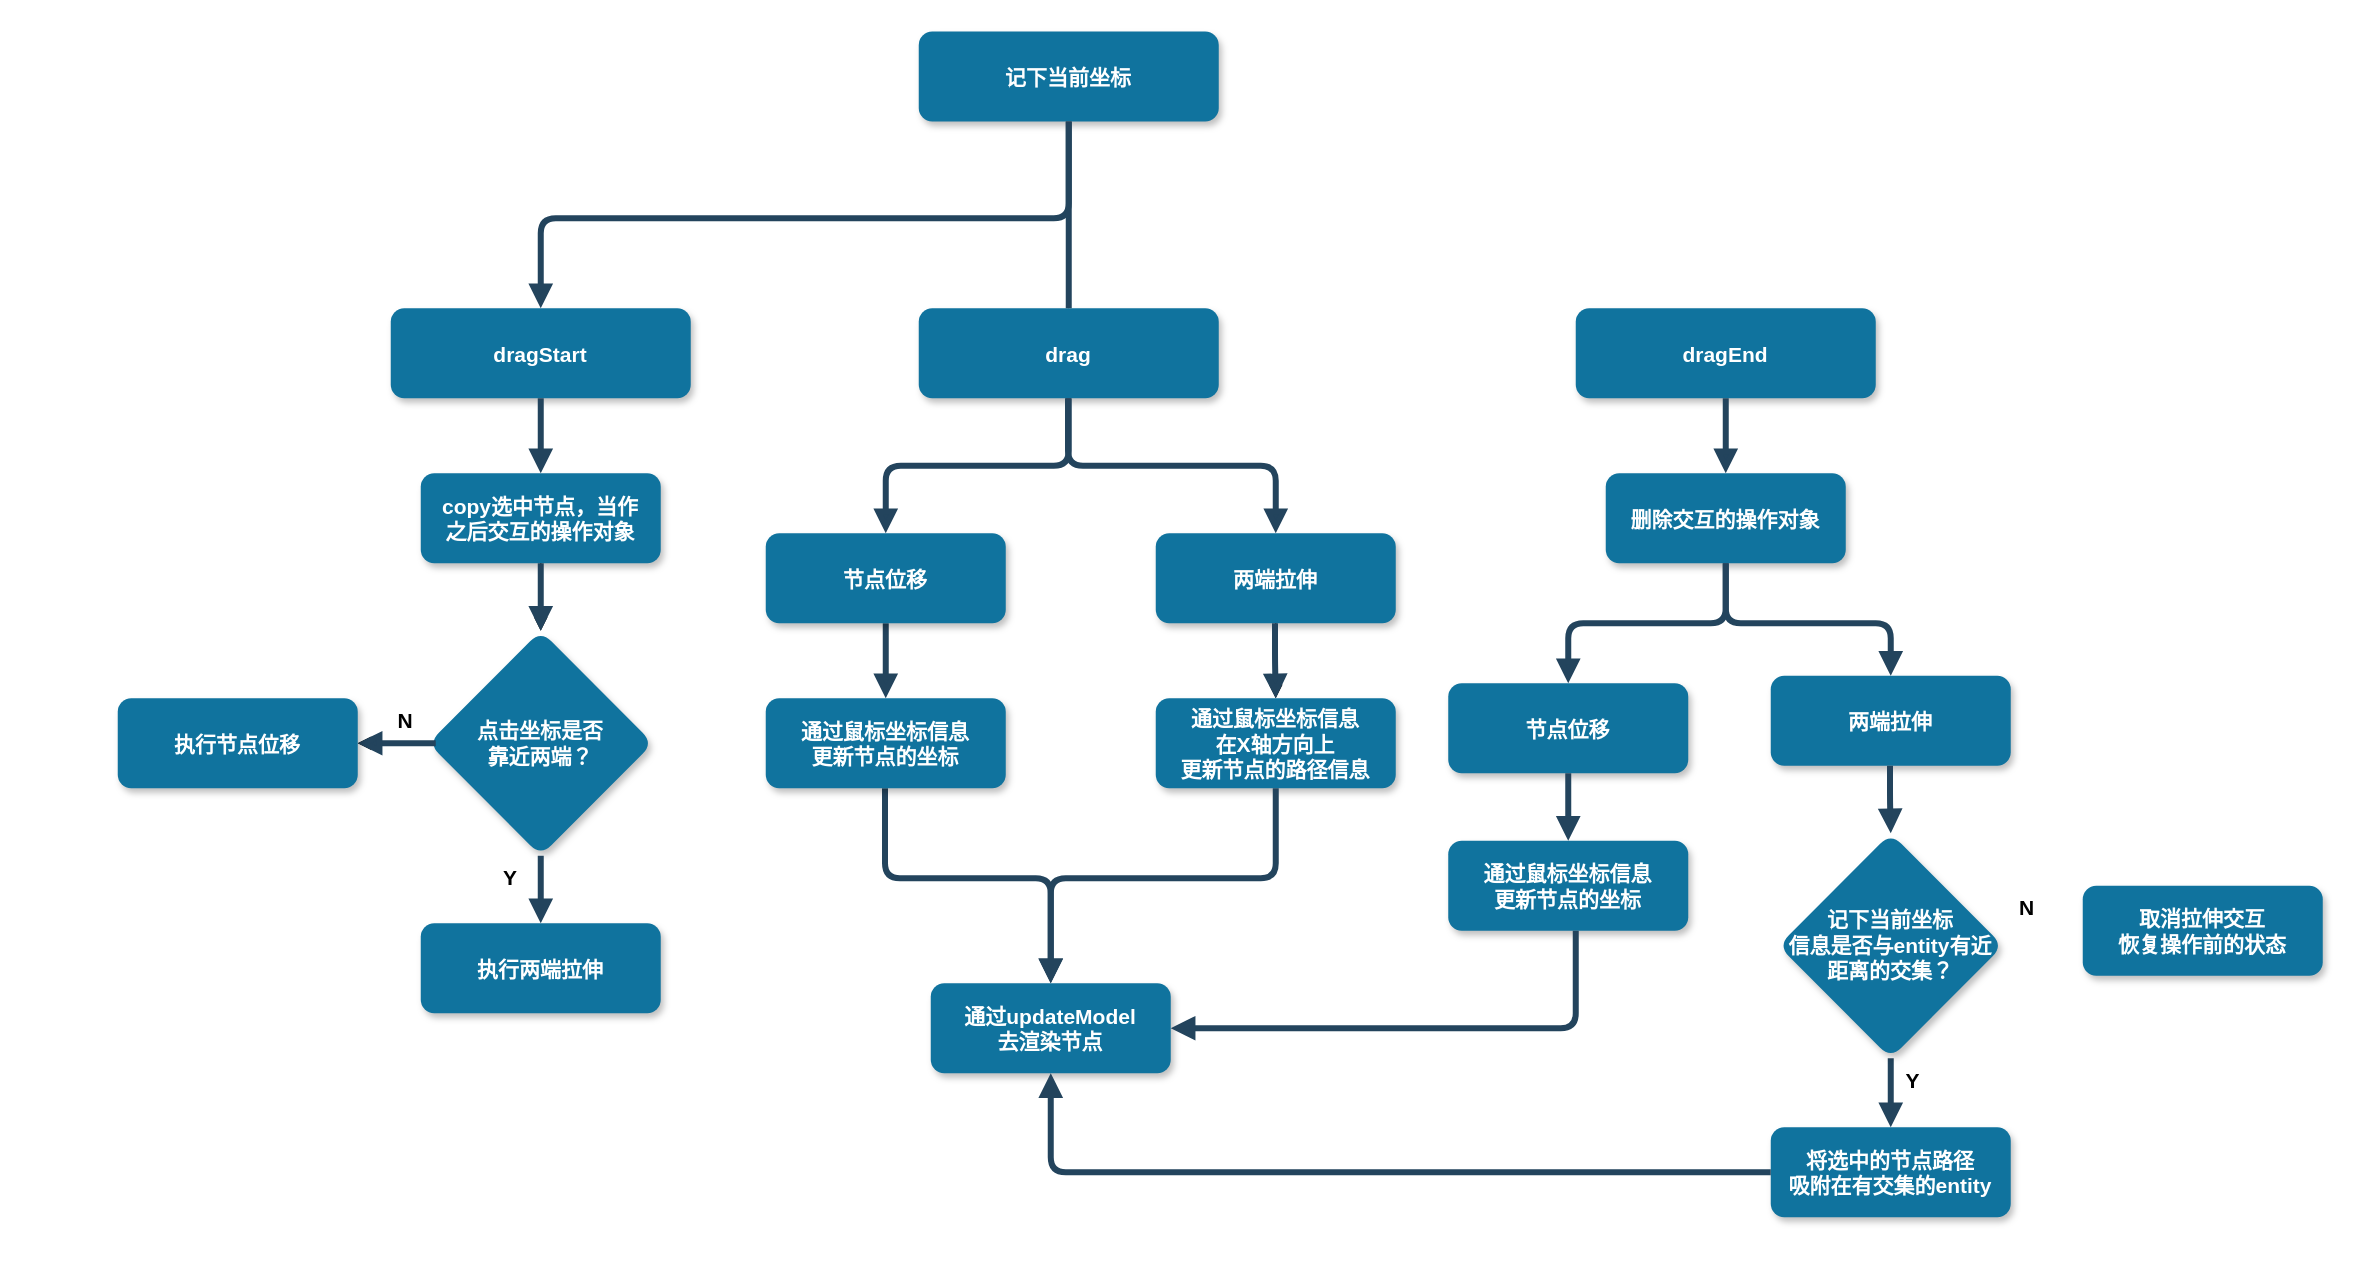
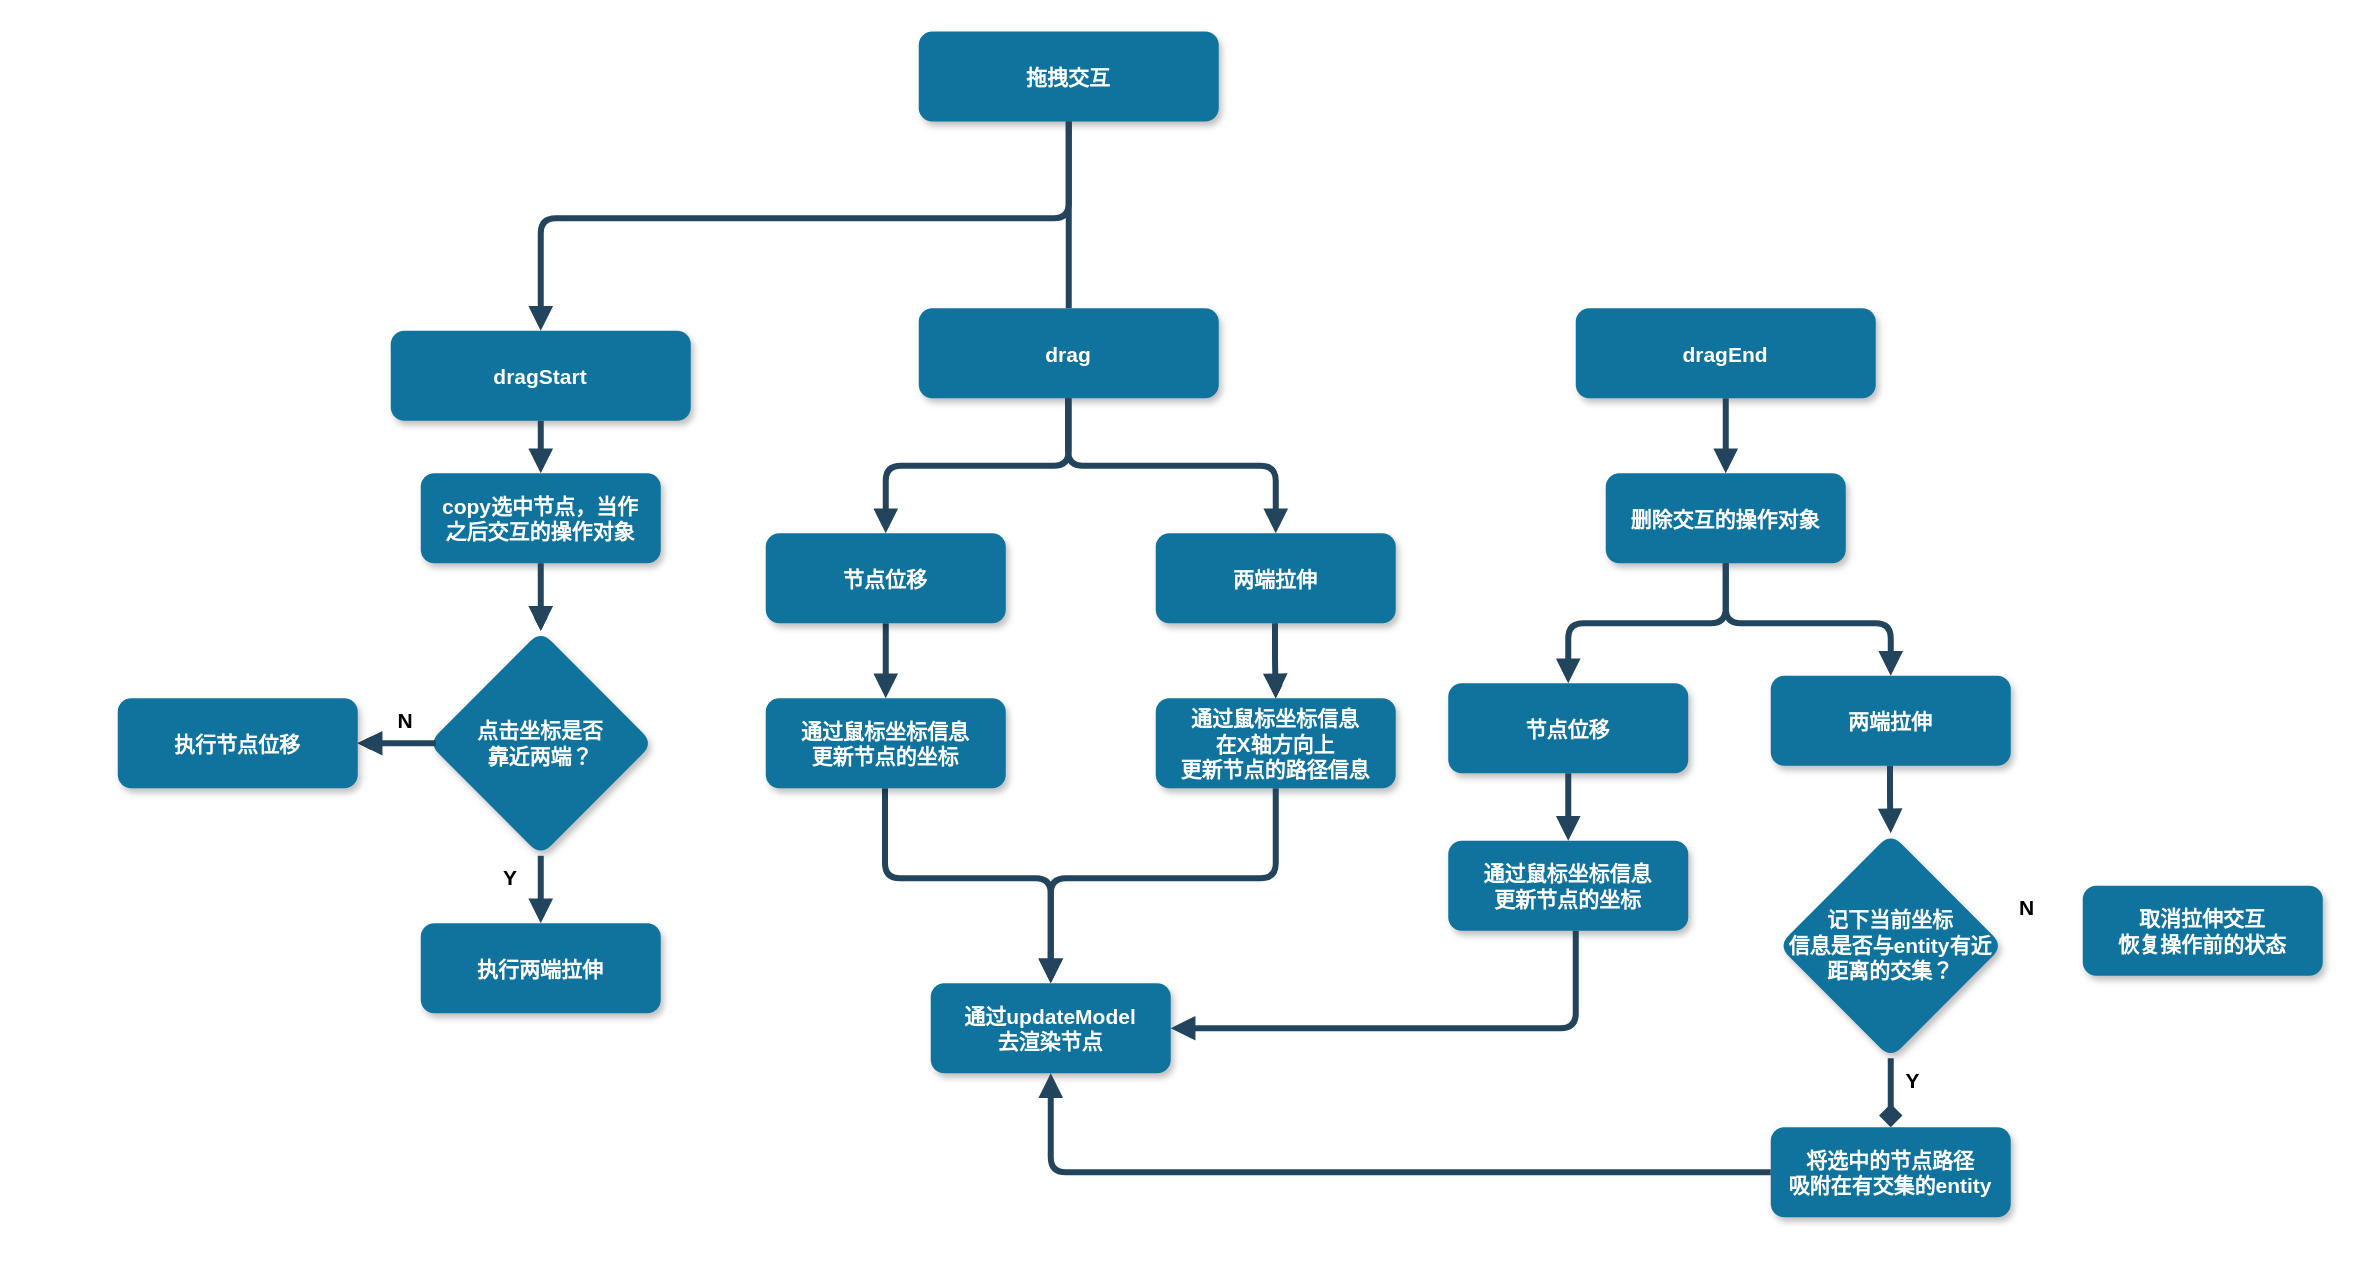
(1068, 78) -> (1068, 78)
(541, 353) -> (541, 376)
(1891, 1102) -> (1891, 1104)
